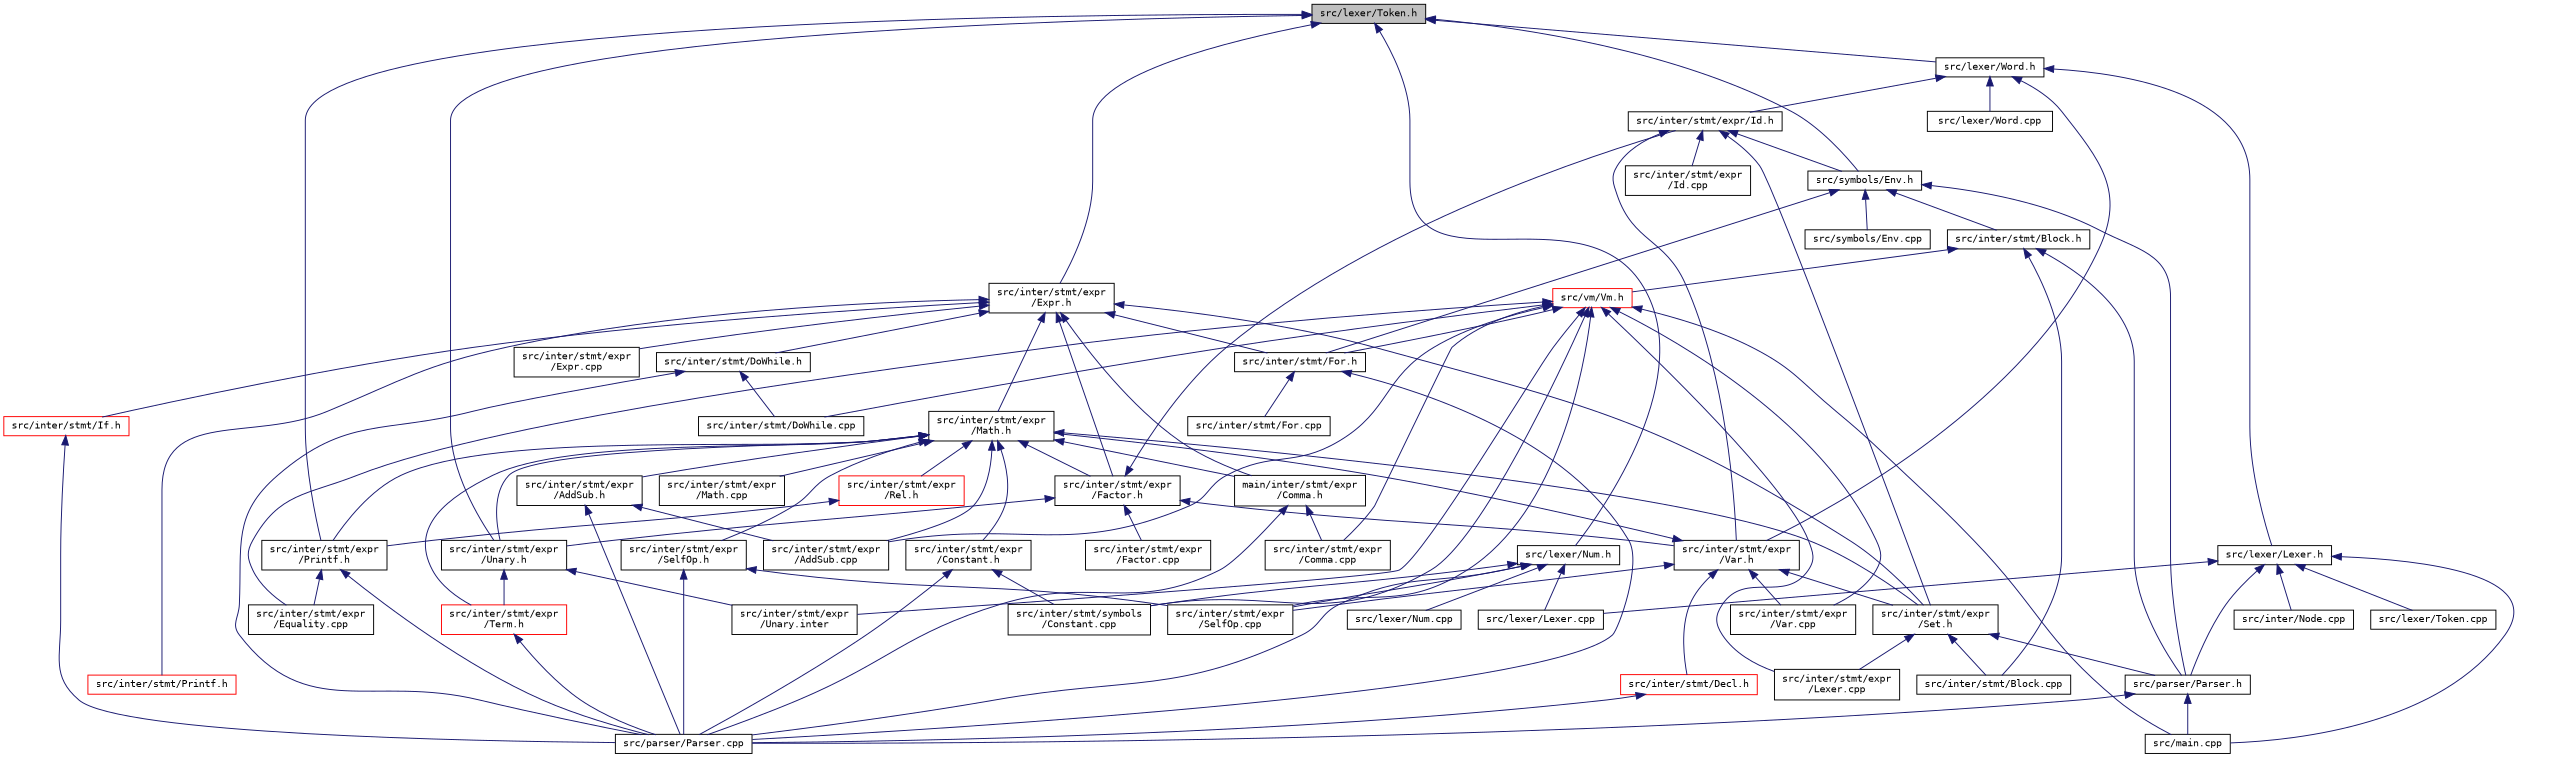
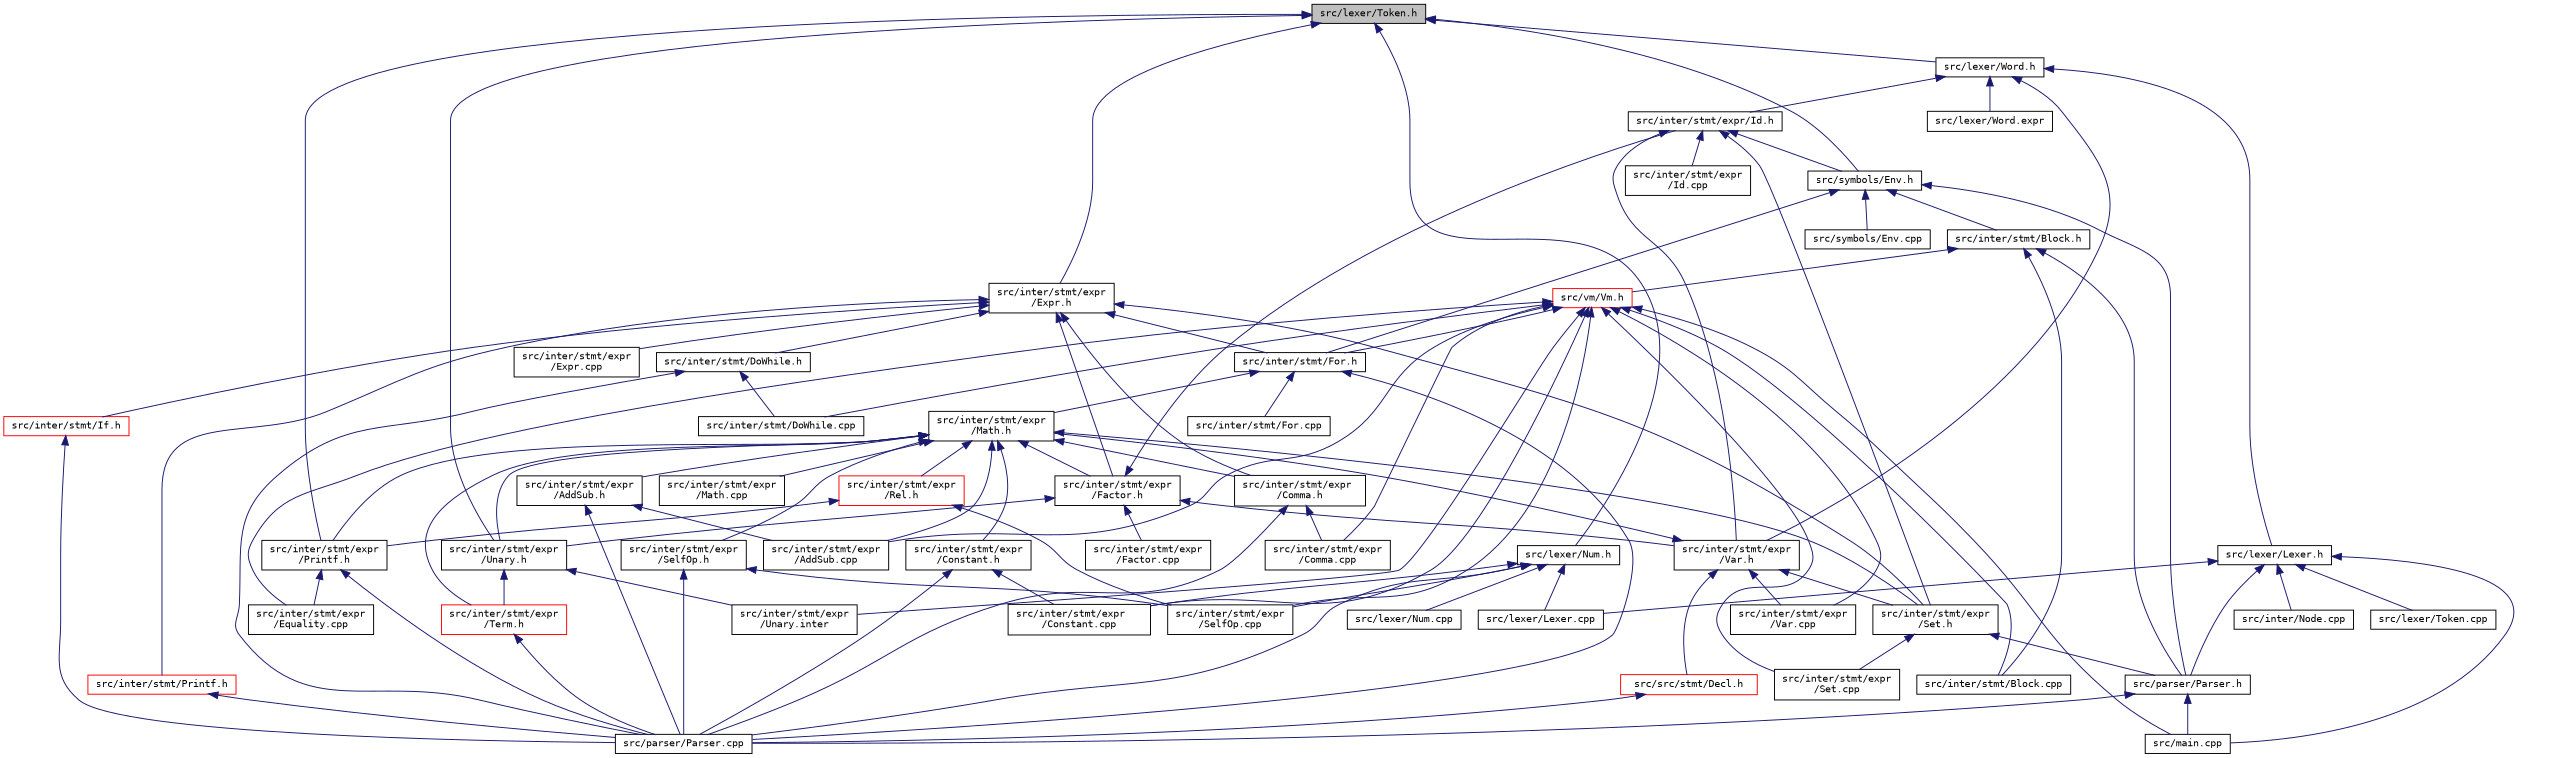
(1990, 121) -> (1990, 121)
(1019, 367) -> (1152, 393)
(1300, 491) -> (1300, 491)
(1460, 590) -> (1064, 561)
(1079, 620) -> (1079, 620)
(1970, 658) -> (1861, 461)
(1689, 685) -> (1689, 685)
(1837, 685) -> (1837, 685)
none -> (416, 719)
